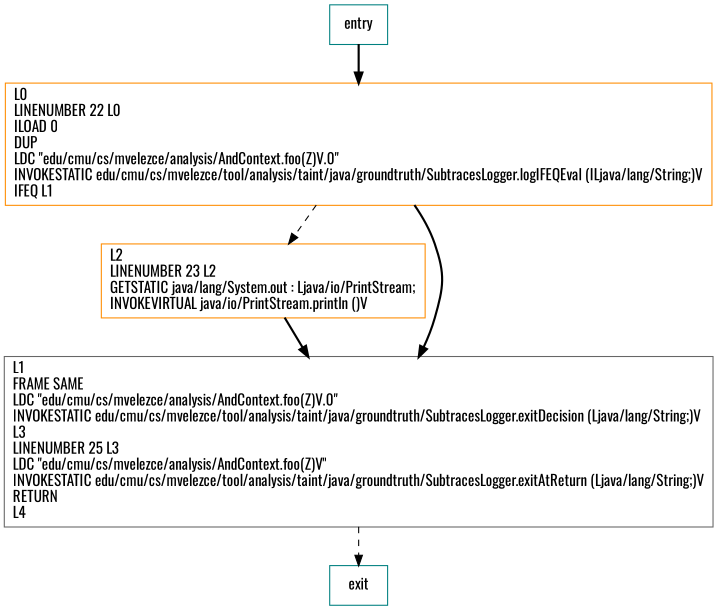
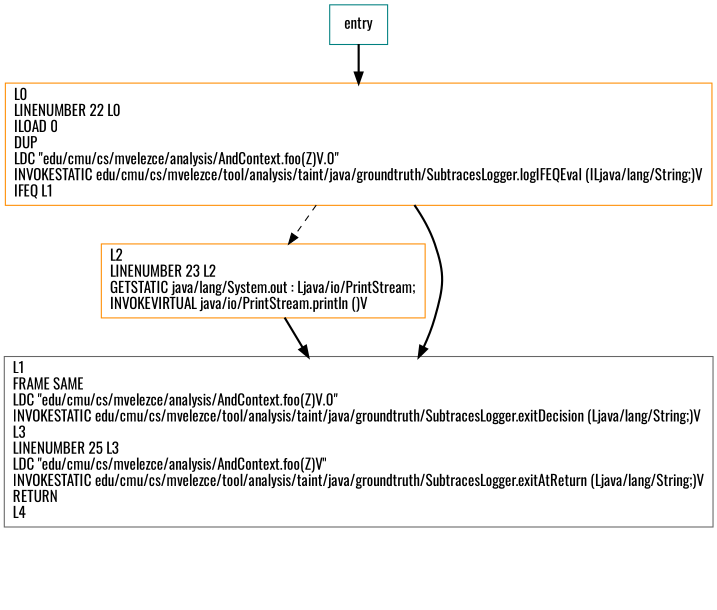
(359, 585) -> none
